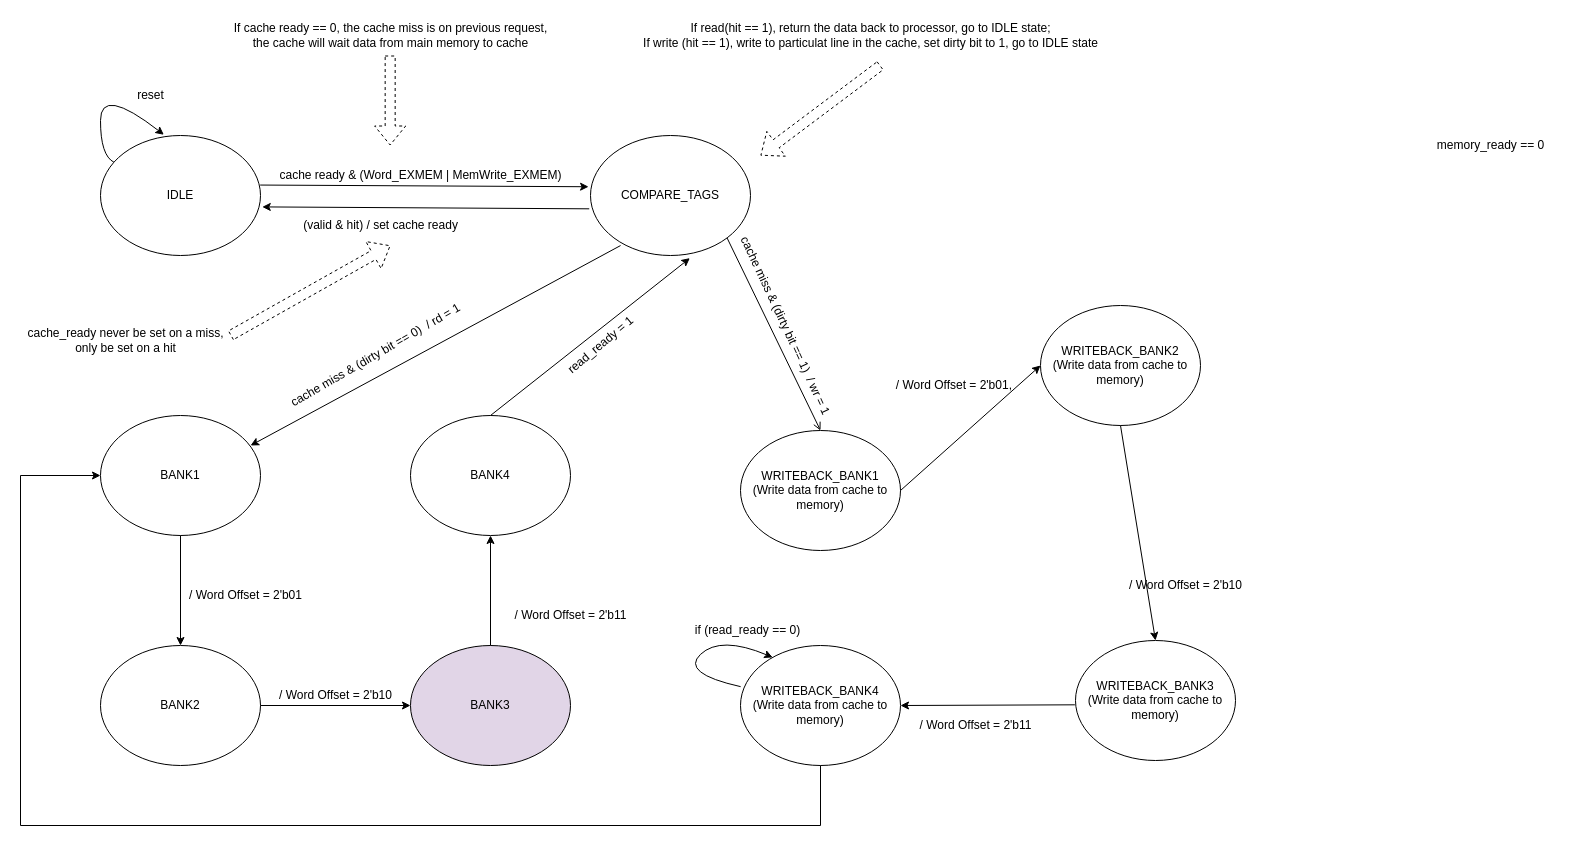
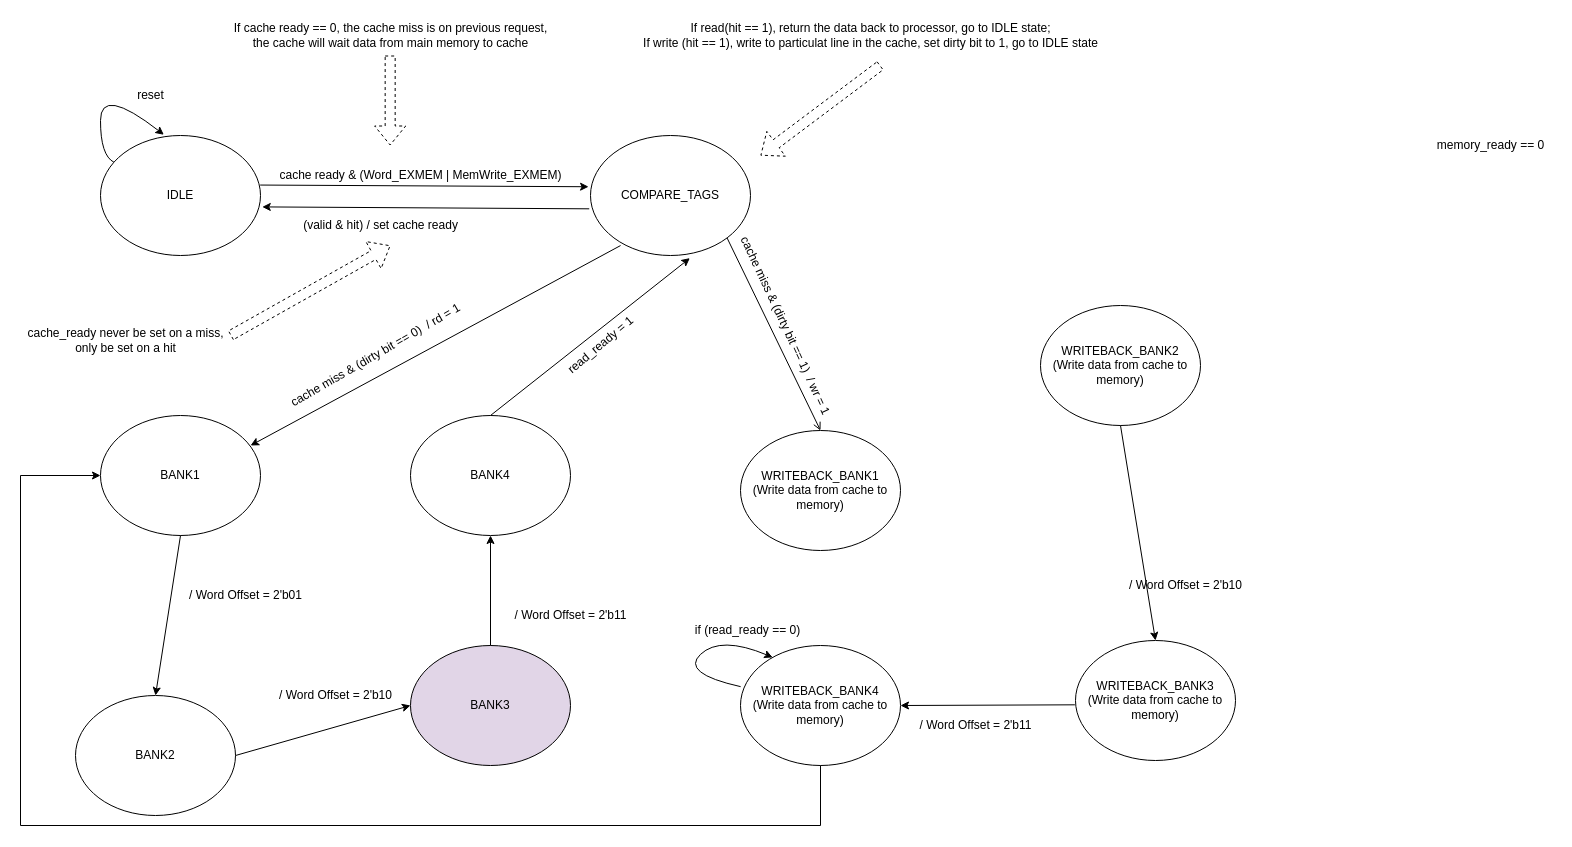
(956, 386) -> none
(968, 430) -> none
(181, 706) -> (156, 756)
